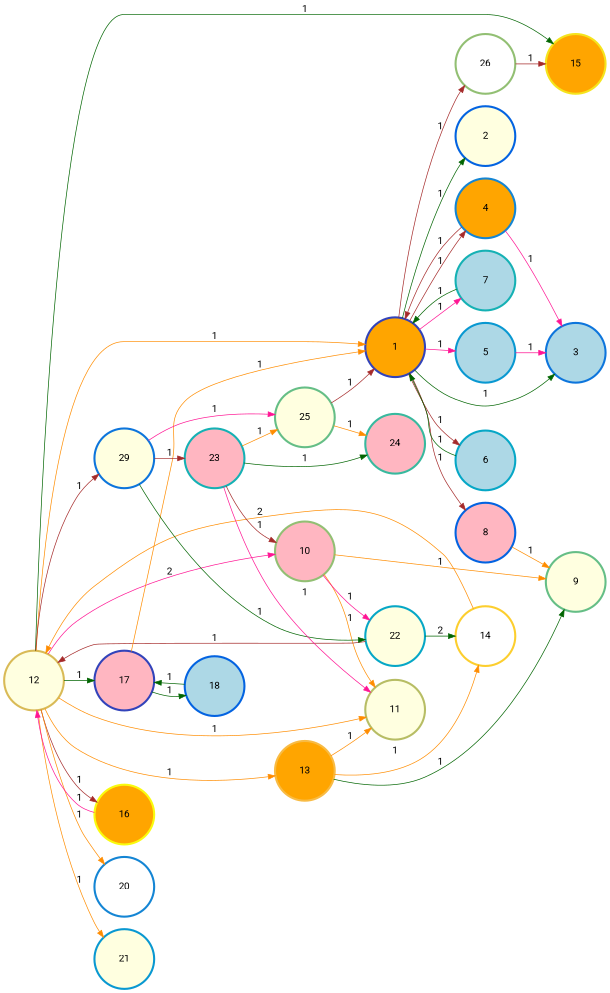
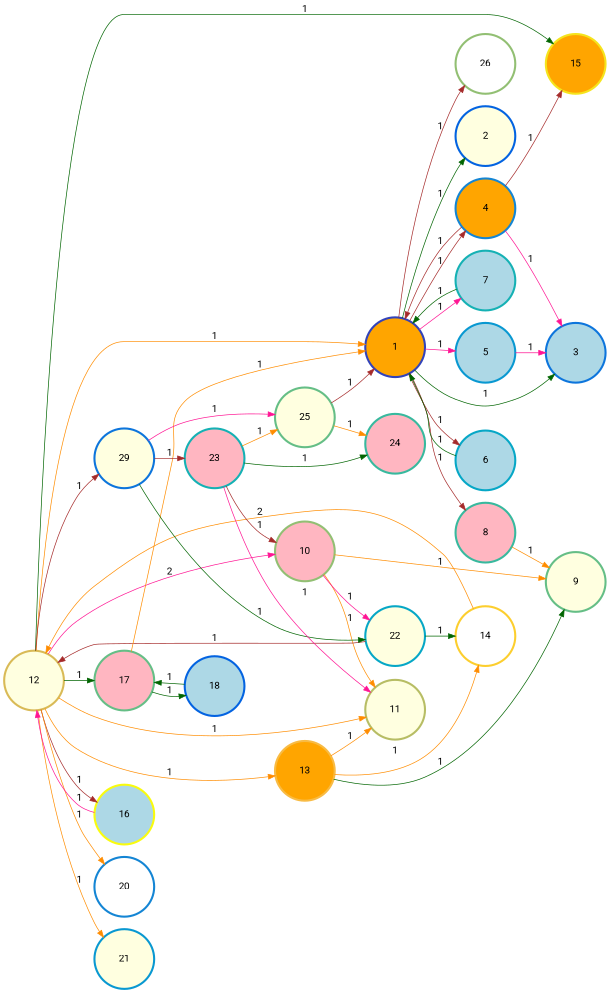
(527, 64) -> (534, 142)
(485, 533) -> (485, 533)
(440, 631) -> (440, 631)
(124, 681) -> (124, 681)
(124, 815) -> (124, 815)
